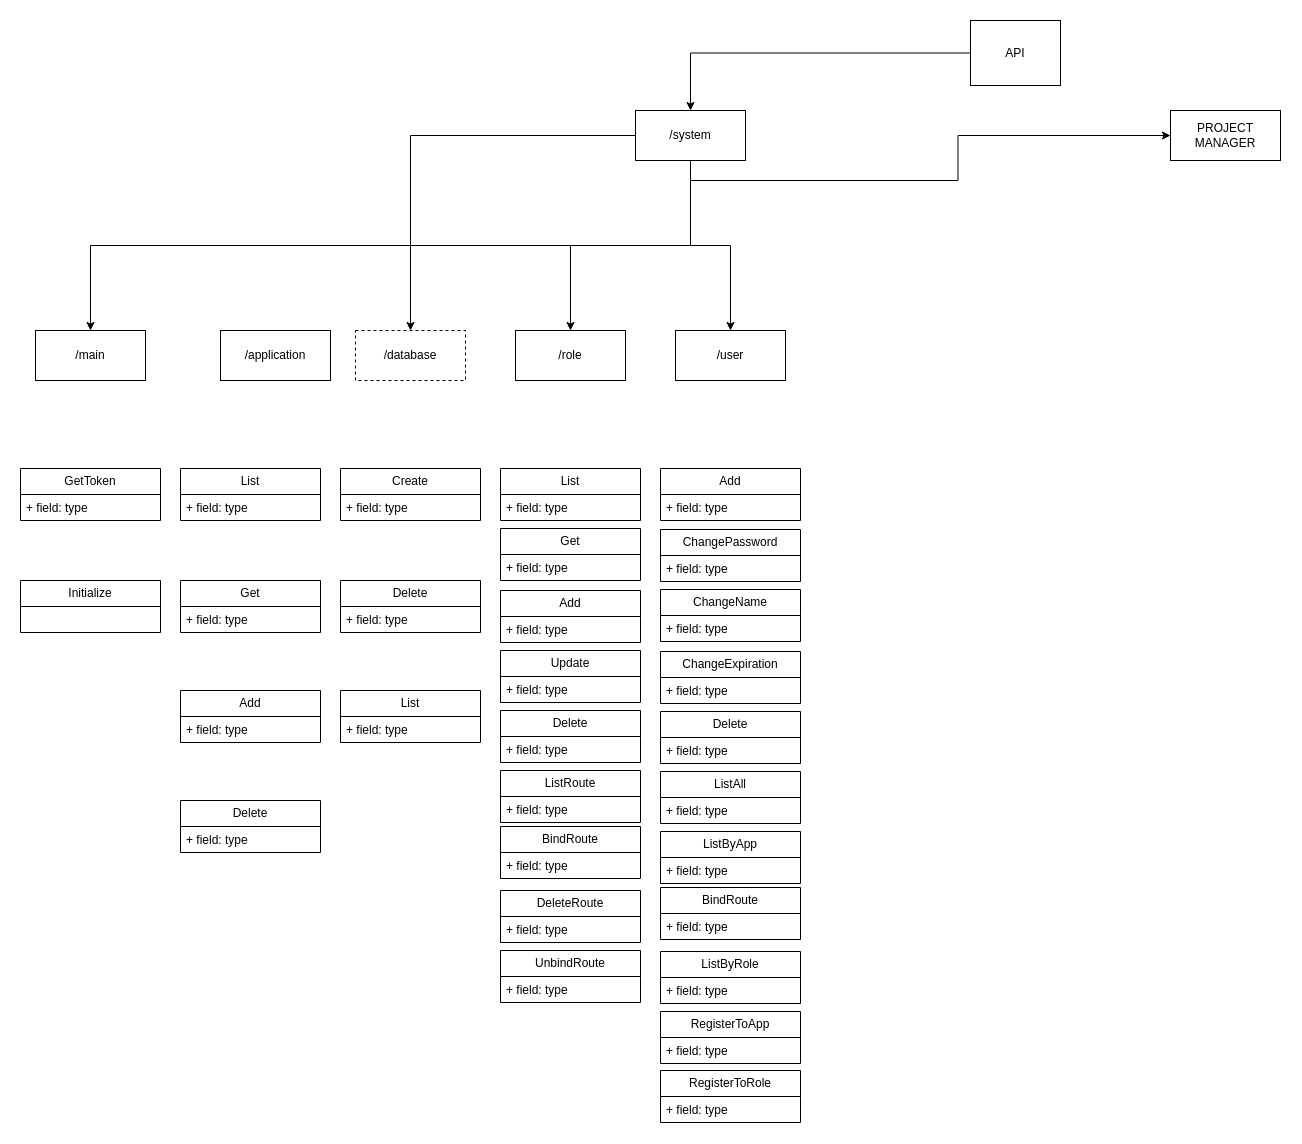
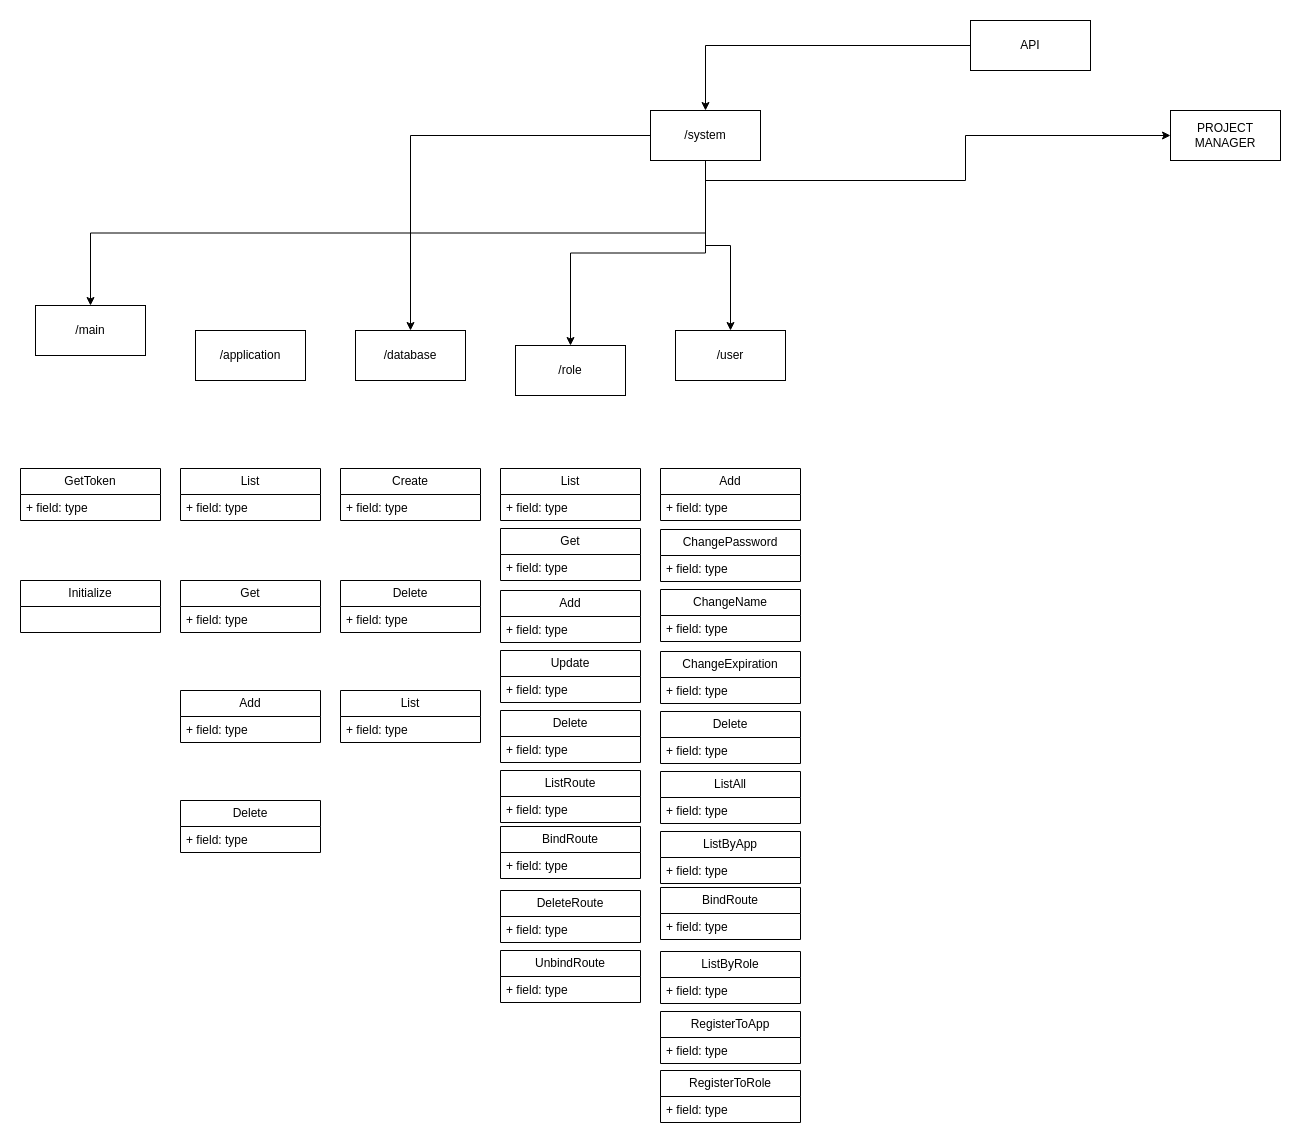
(1016, 53) -> (1031, 46)
(691, 136) -> (706, 136)
(91, 356) -> (91, 331)
(276, 356) -> (251, 356)
(411, 356) -> (411, 356)
(571, 356) -> (571, 371)
